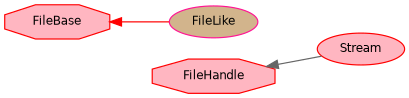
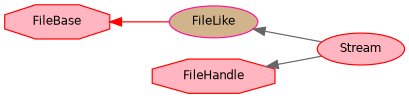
none -> (293, 37)
